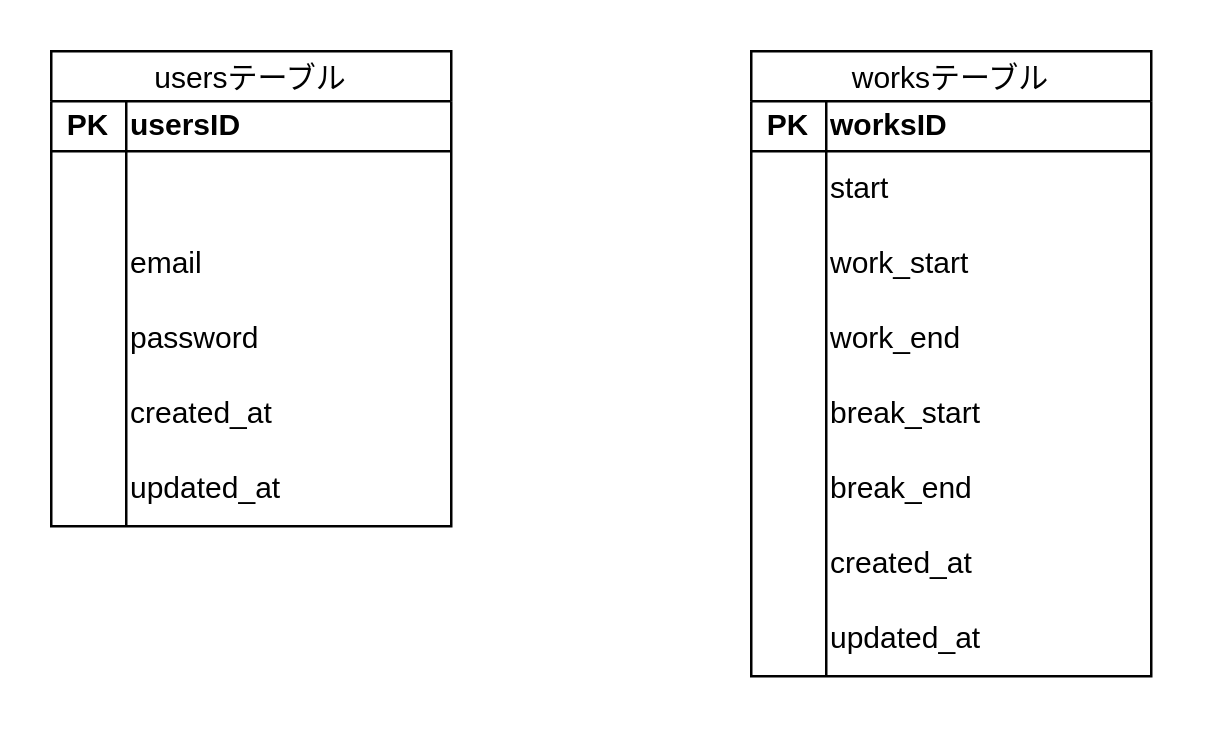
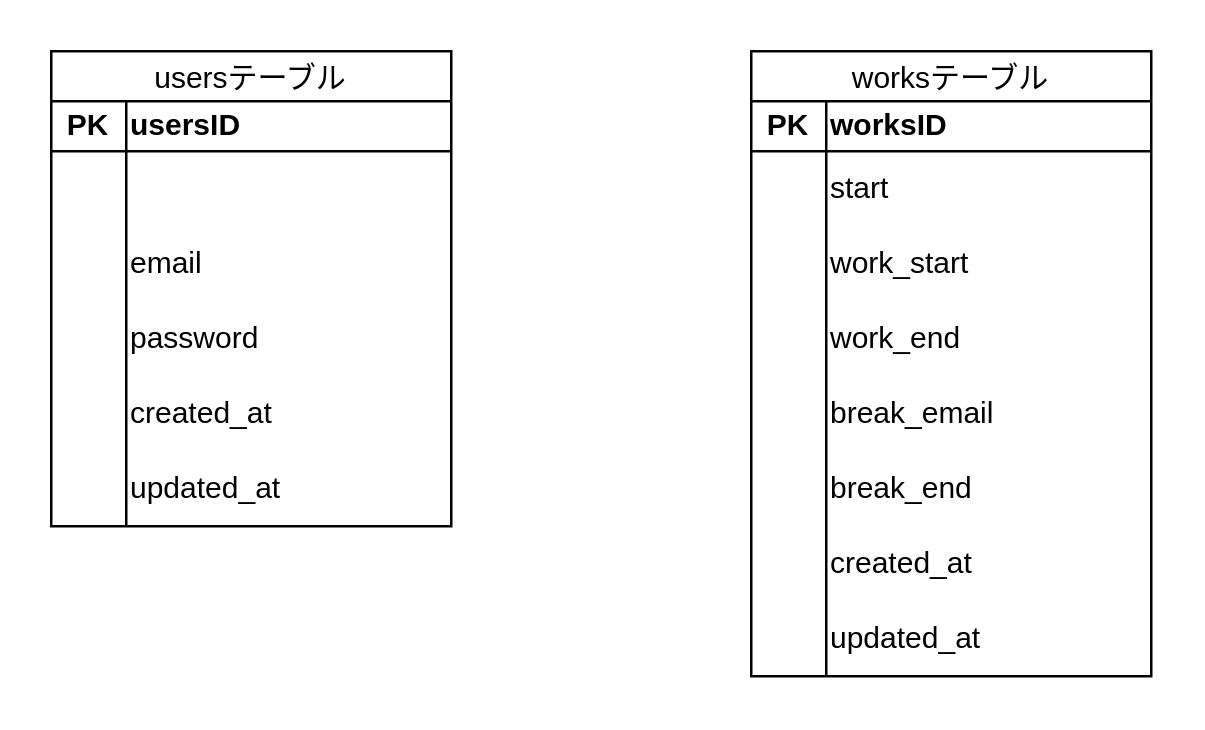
(924, 414) -> (916, 414)
